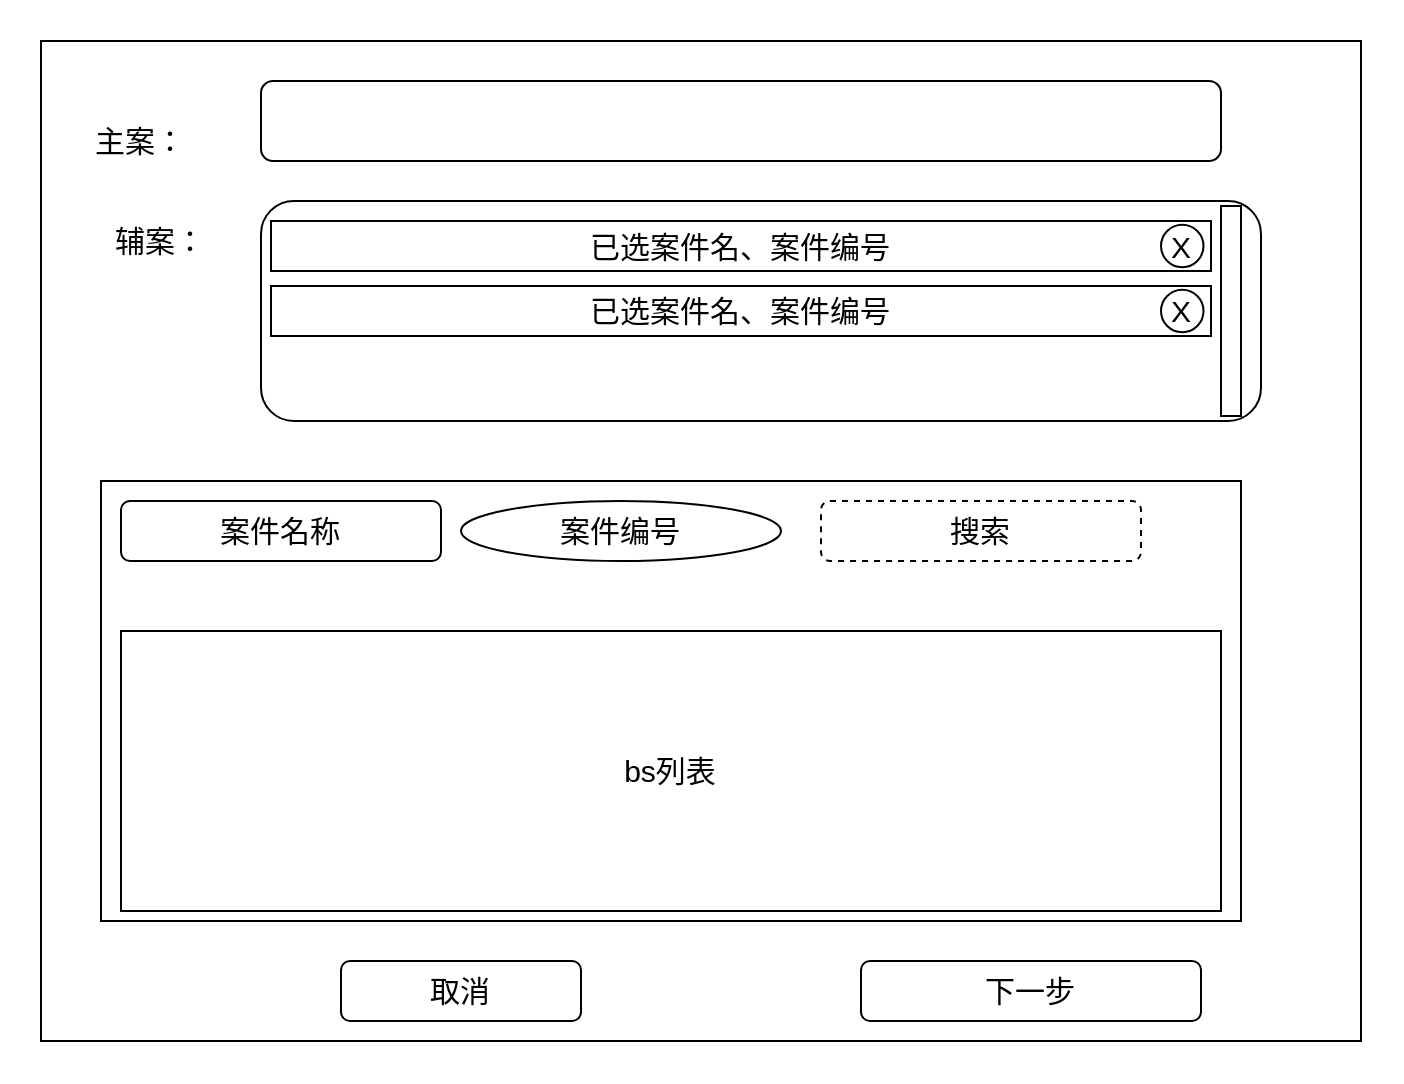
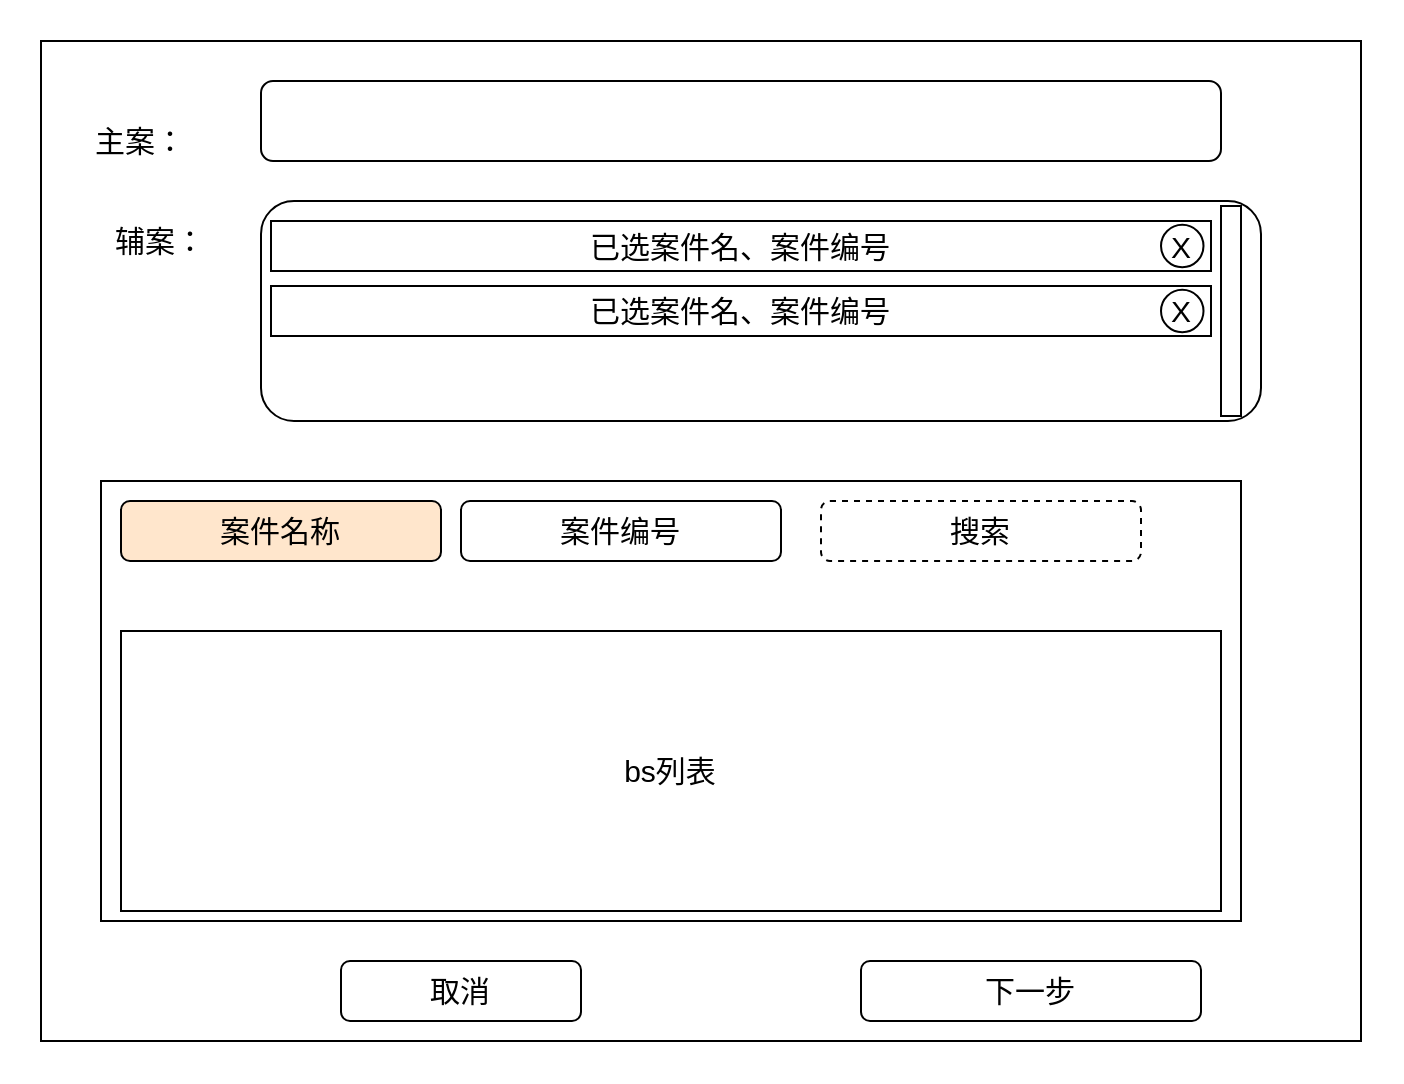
(281, 531) -> (281, 531)
(621, 531) -> (621, 531)
